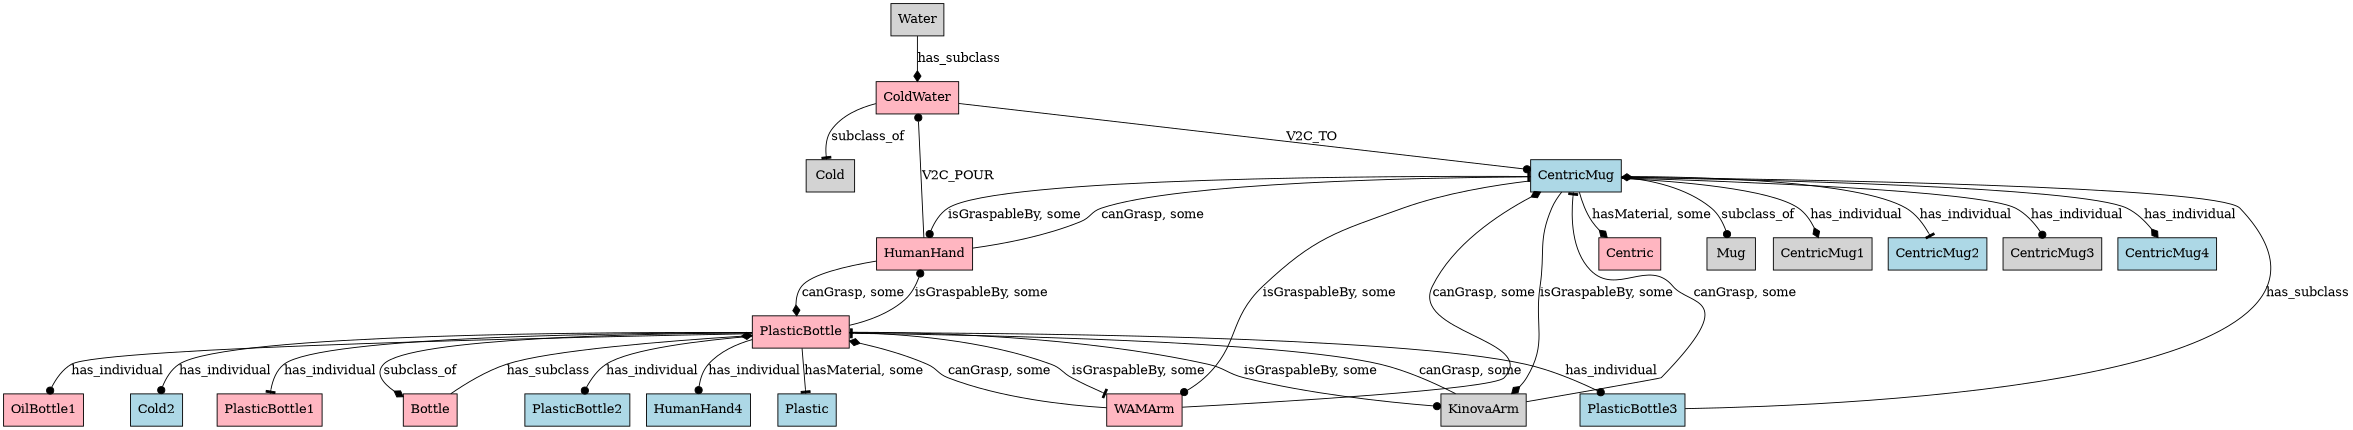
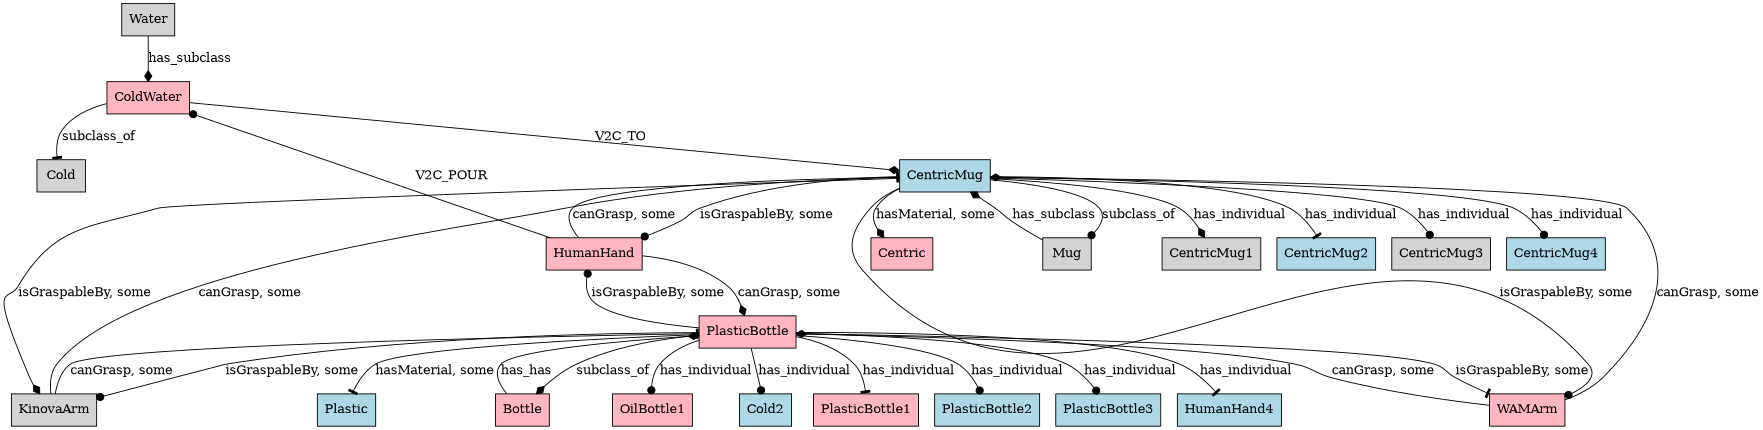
(1241, 136) -> (539, 136)
(2012, 192) -> (1412, 193)
(2260, 246) -> (1010, 220)
(718, 355) -> (1011, 338)
(548, 371) -> (526, 371)
